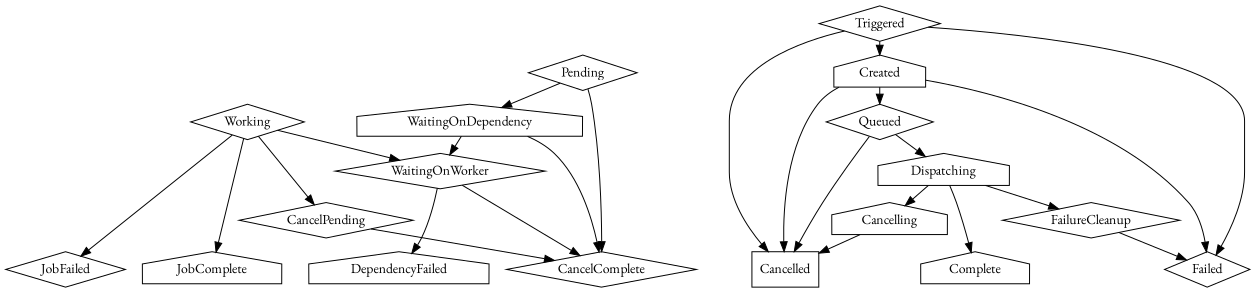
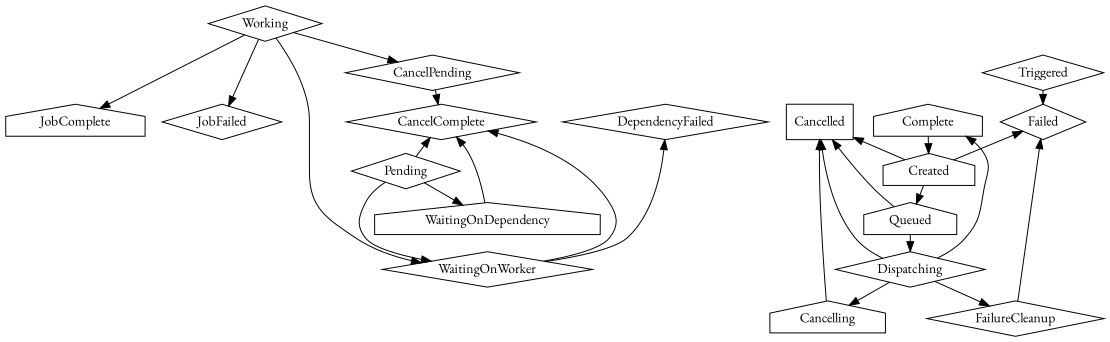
(880, 43) -> (928, 140)
(731, 108) -> (839, 212)
(880, 122) -> (910, 220)
(458, 141) -> (364, 236)
(944, 171) -> (910, 269)
(399, 269) -> (665, 122)
